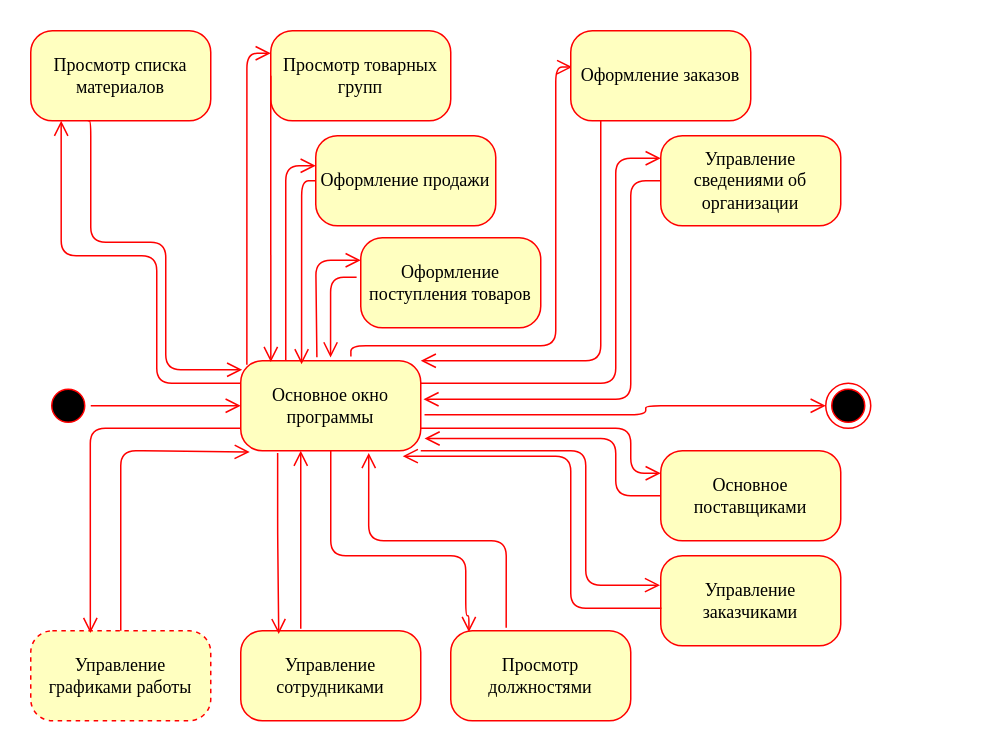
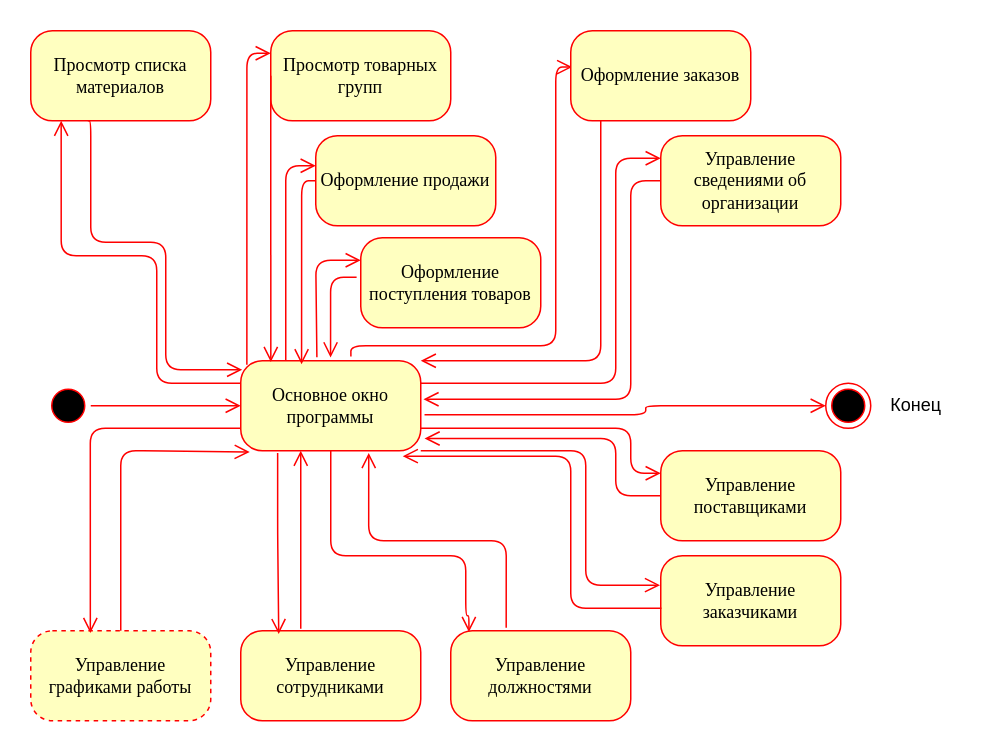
none -> (916, 406)
(751, 496) -> (751, 496)
(541, 676) -> (541, 676)
